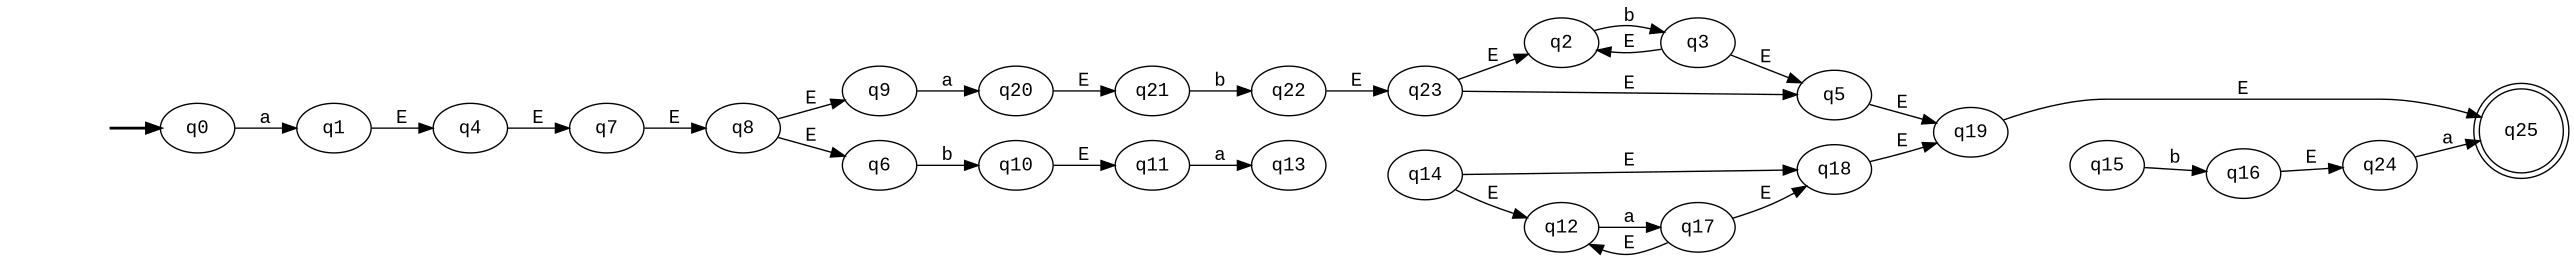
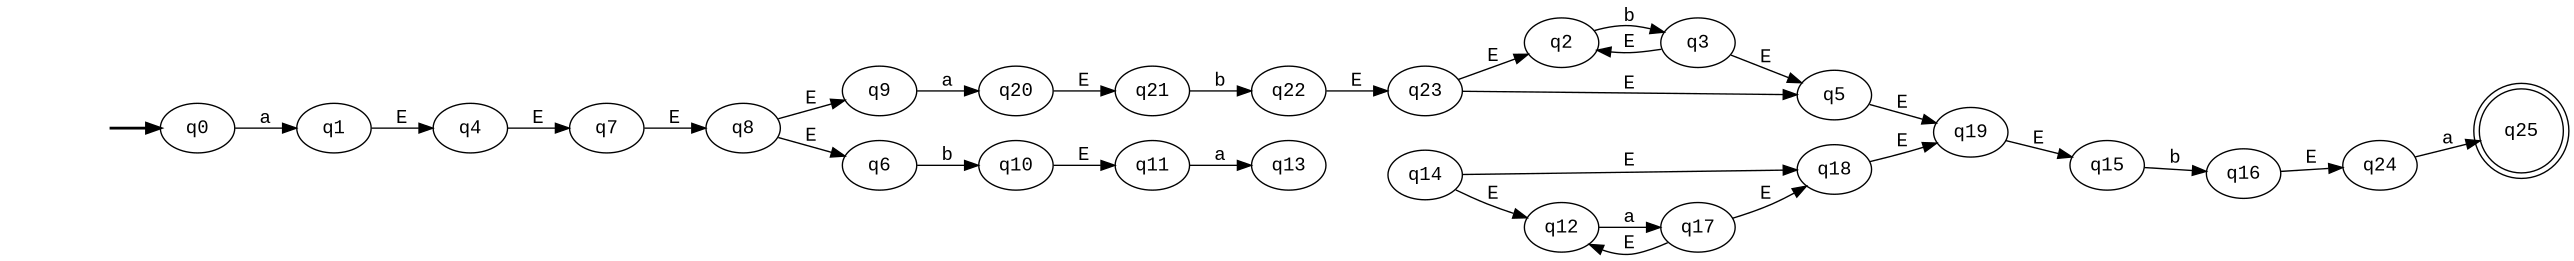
(2235, 99) -> (2032, 147)
